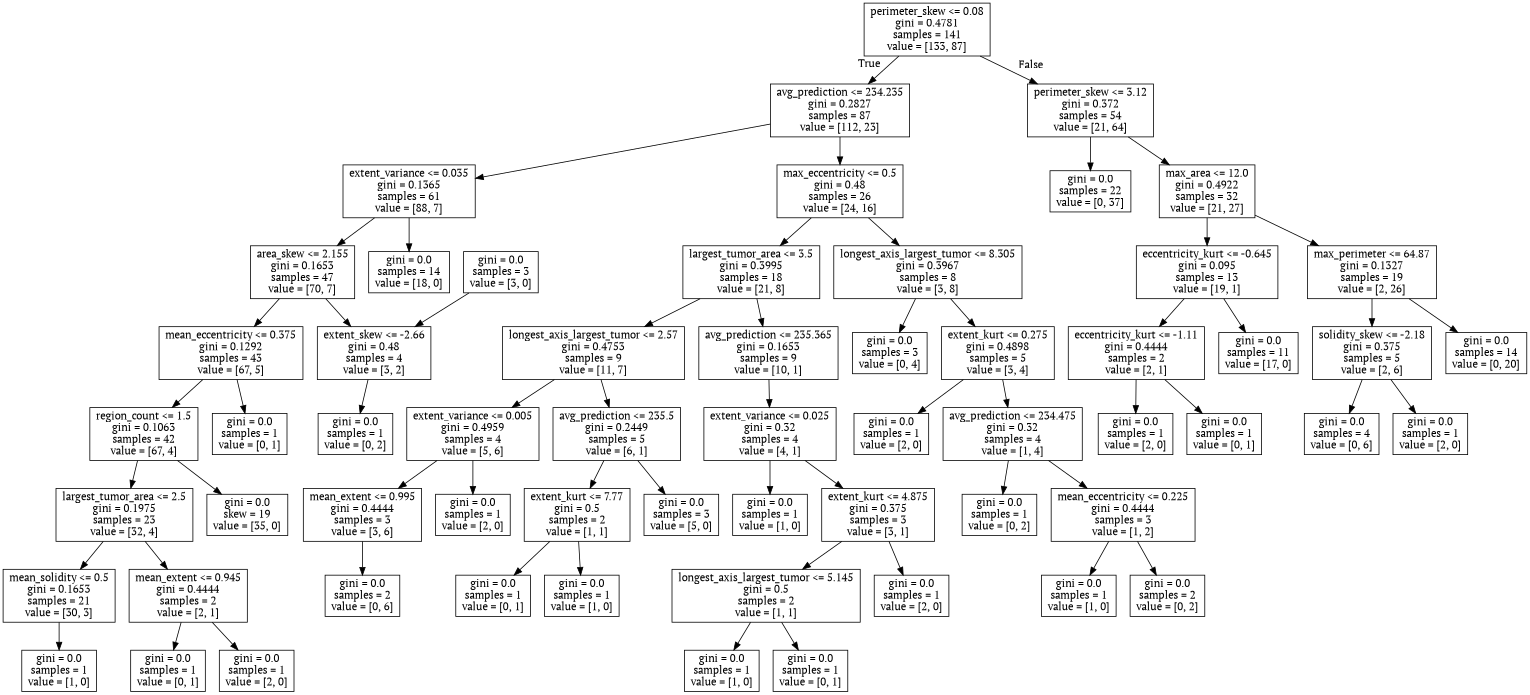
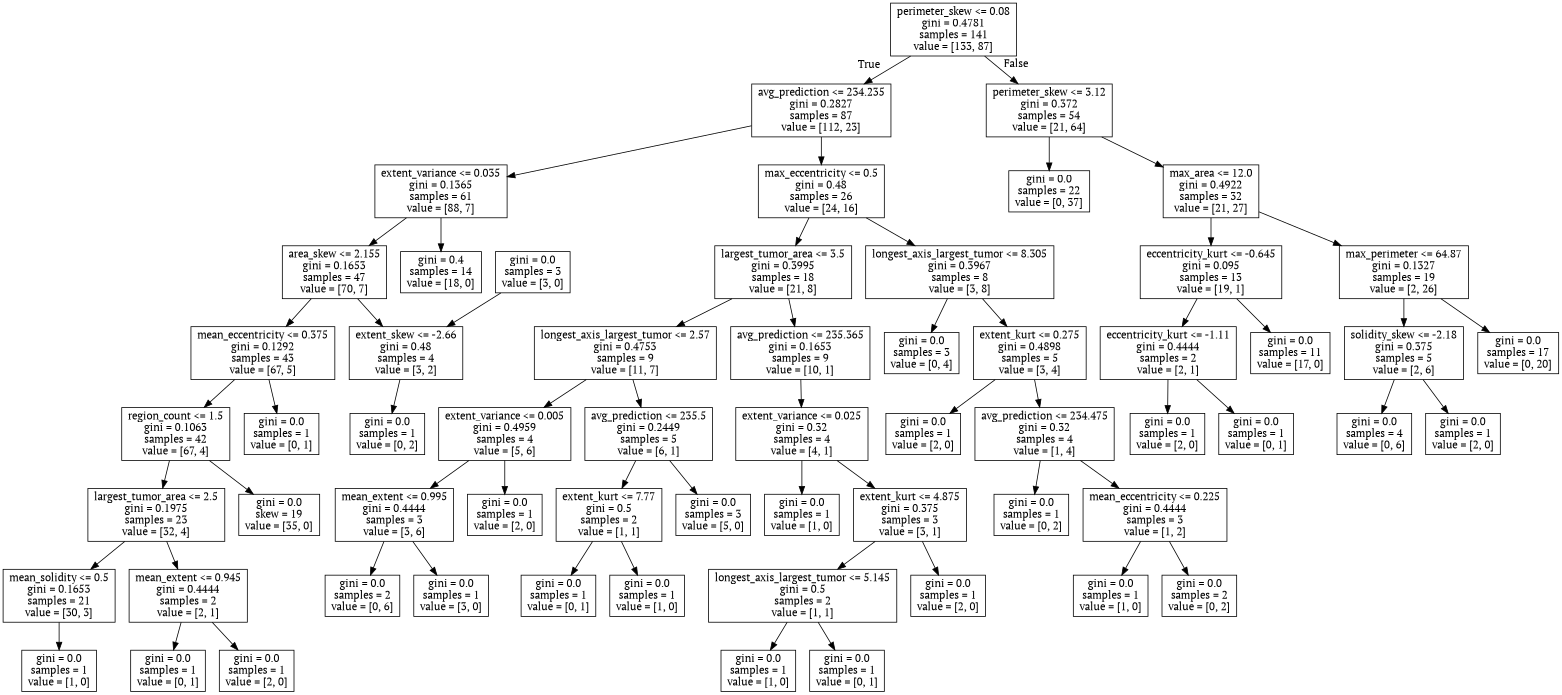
(409, 272) -> (441, 272)
(1486, 353) -> (1518, 353)
none -> (451, 596)
